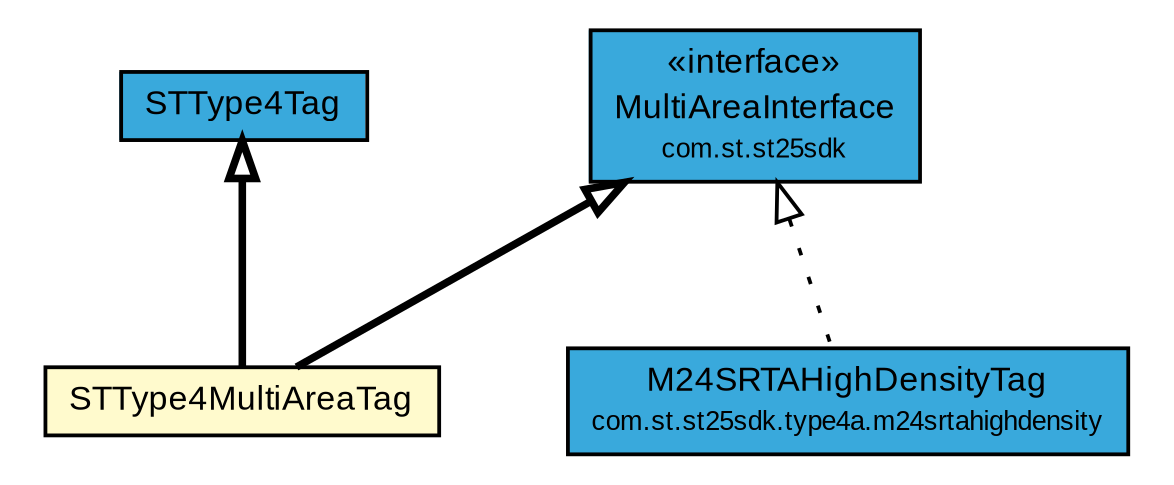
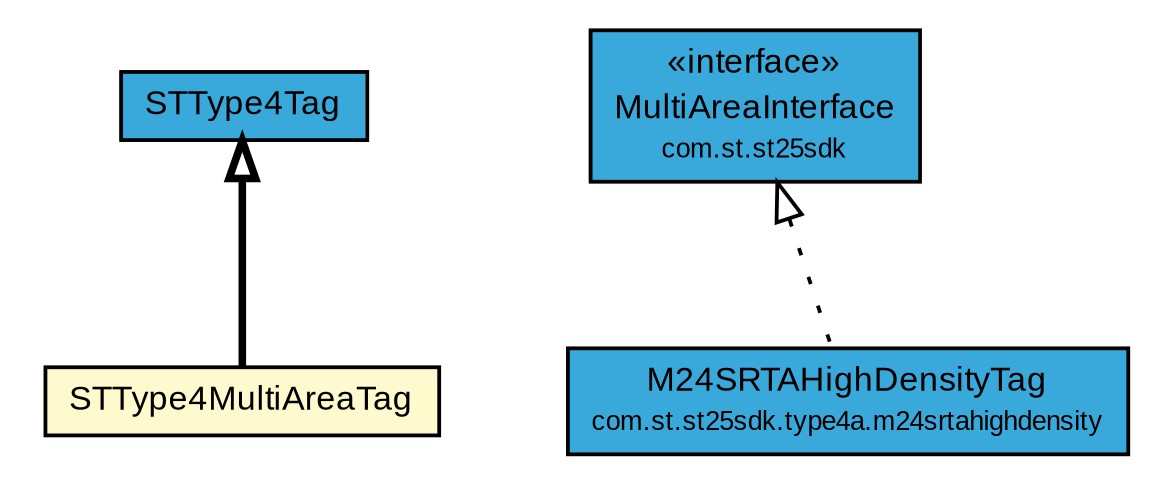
(444, 284) -> none
